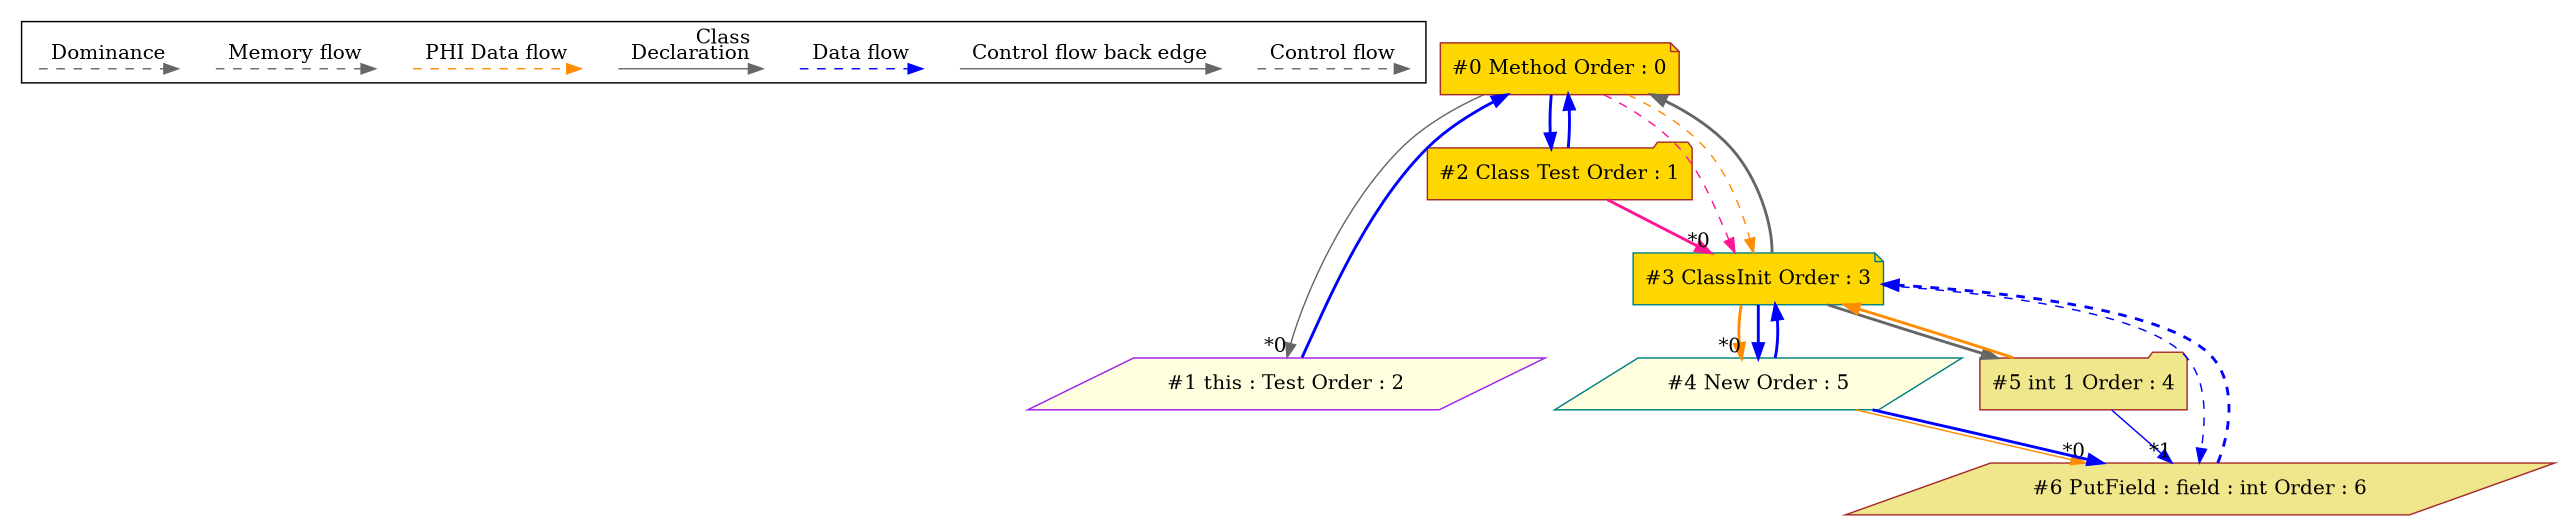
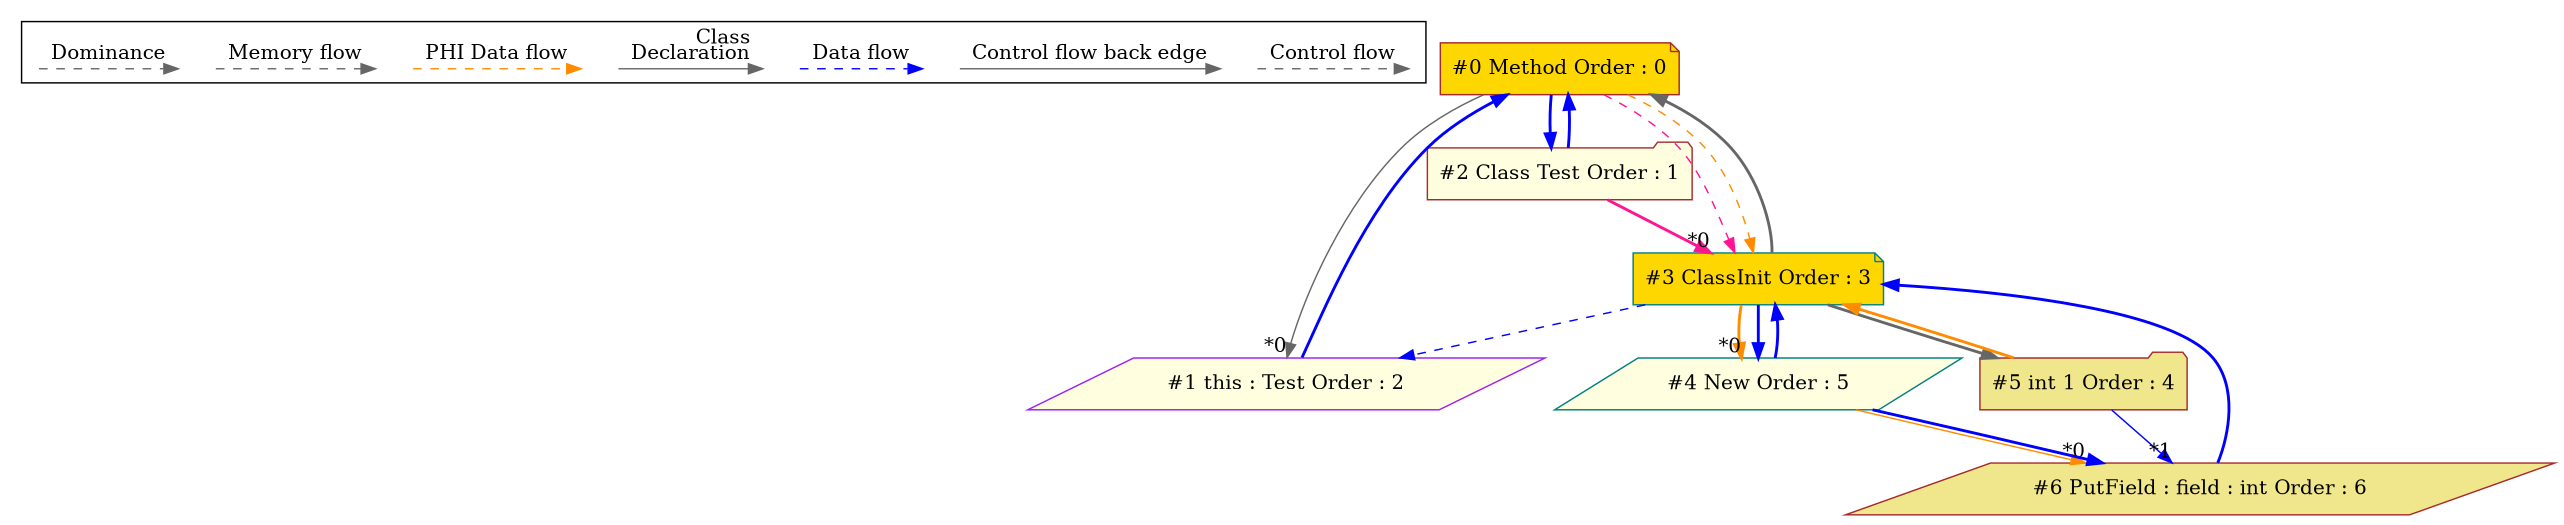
(1560, 174) -> (1560, 174)
(2157, 326) -> (2115, 314)
(2146, 332) -> (1530, 330)
